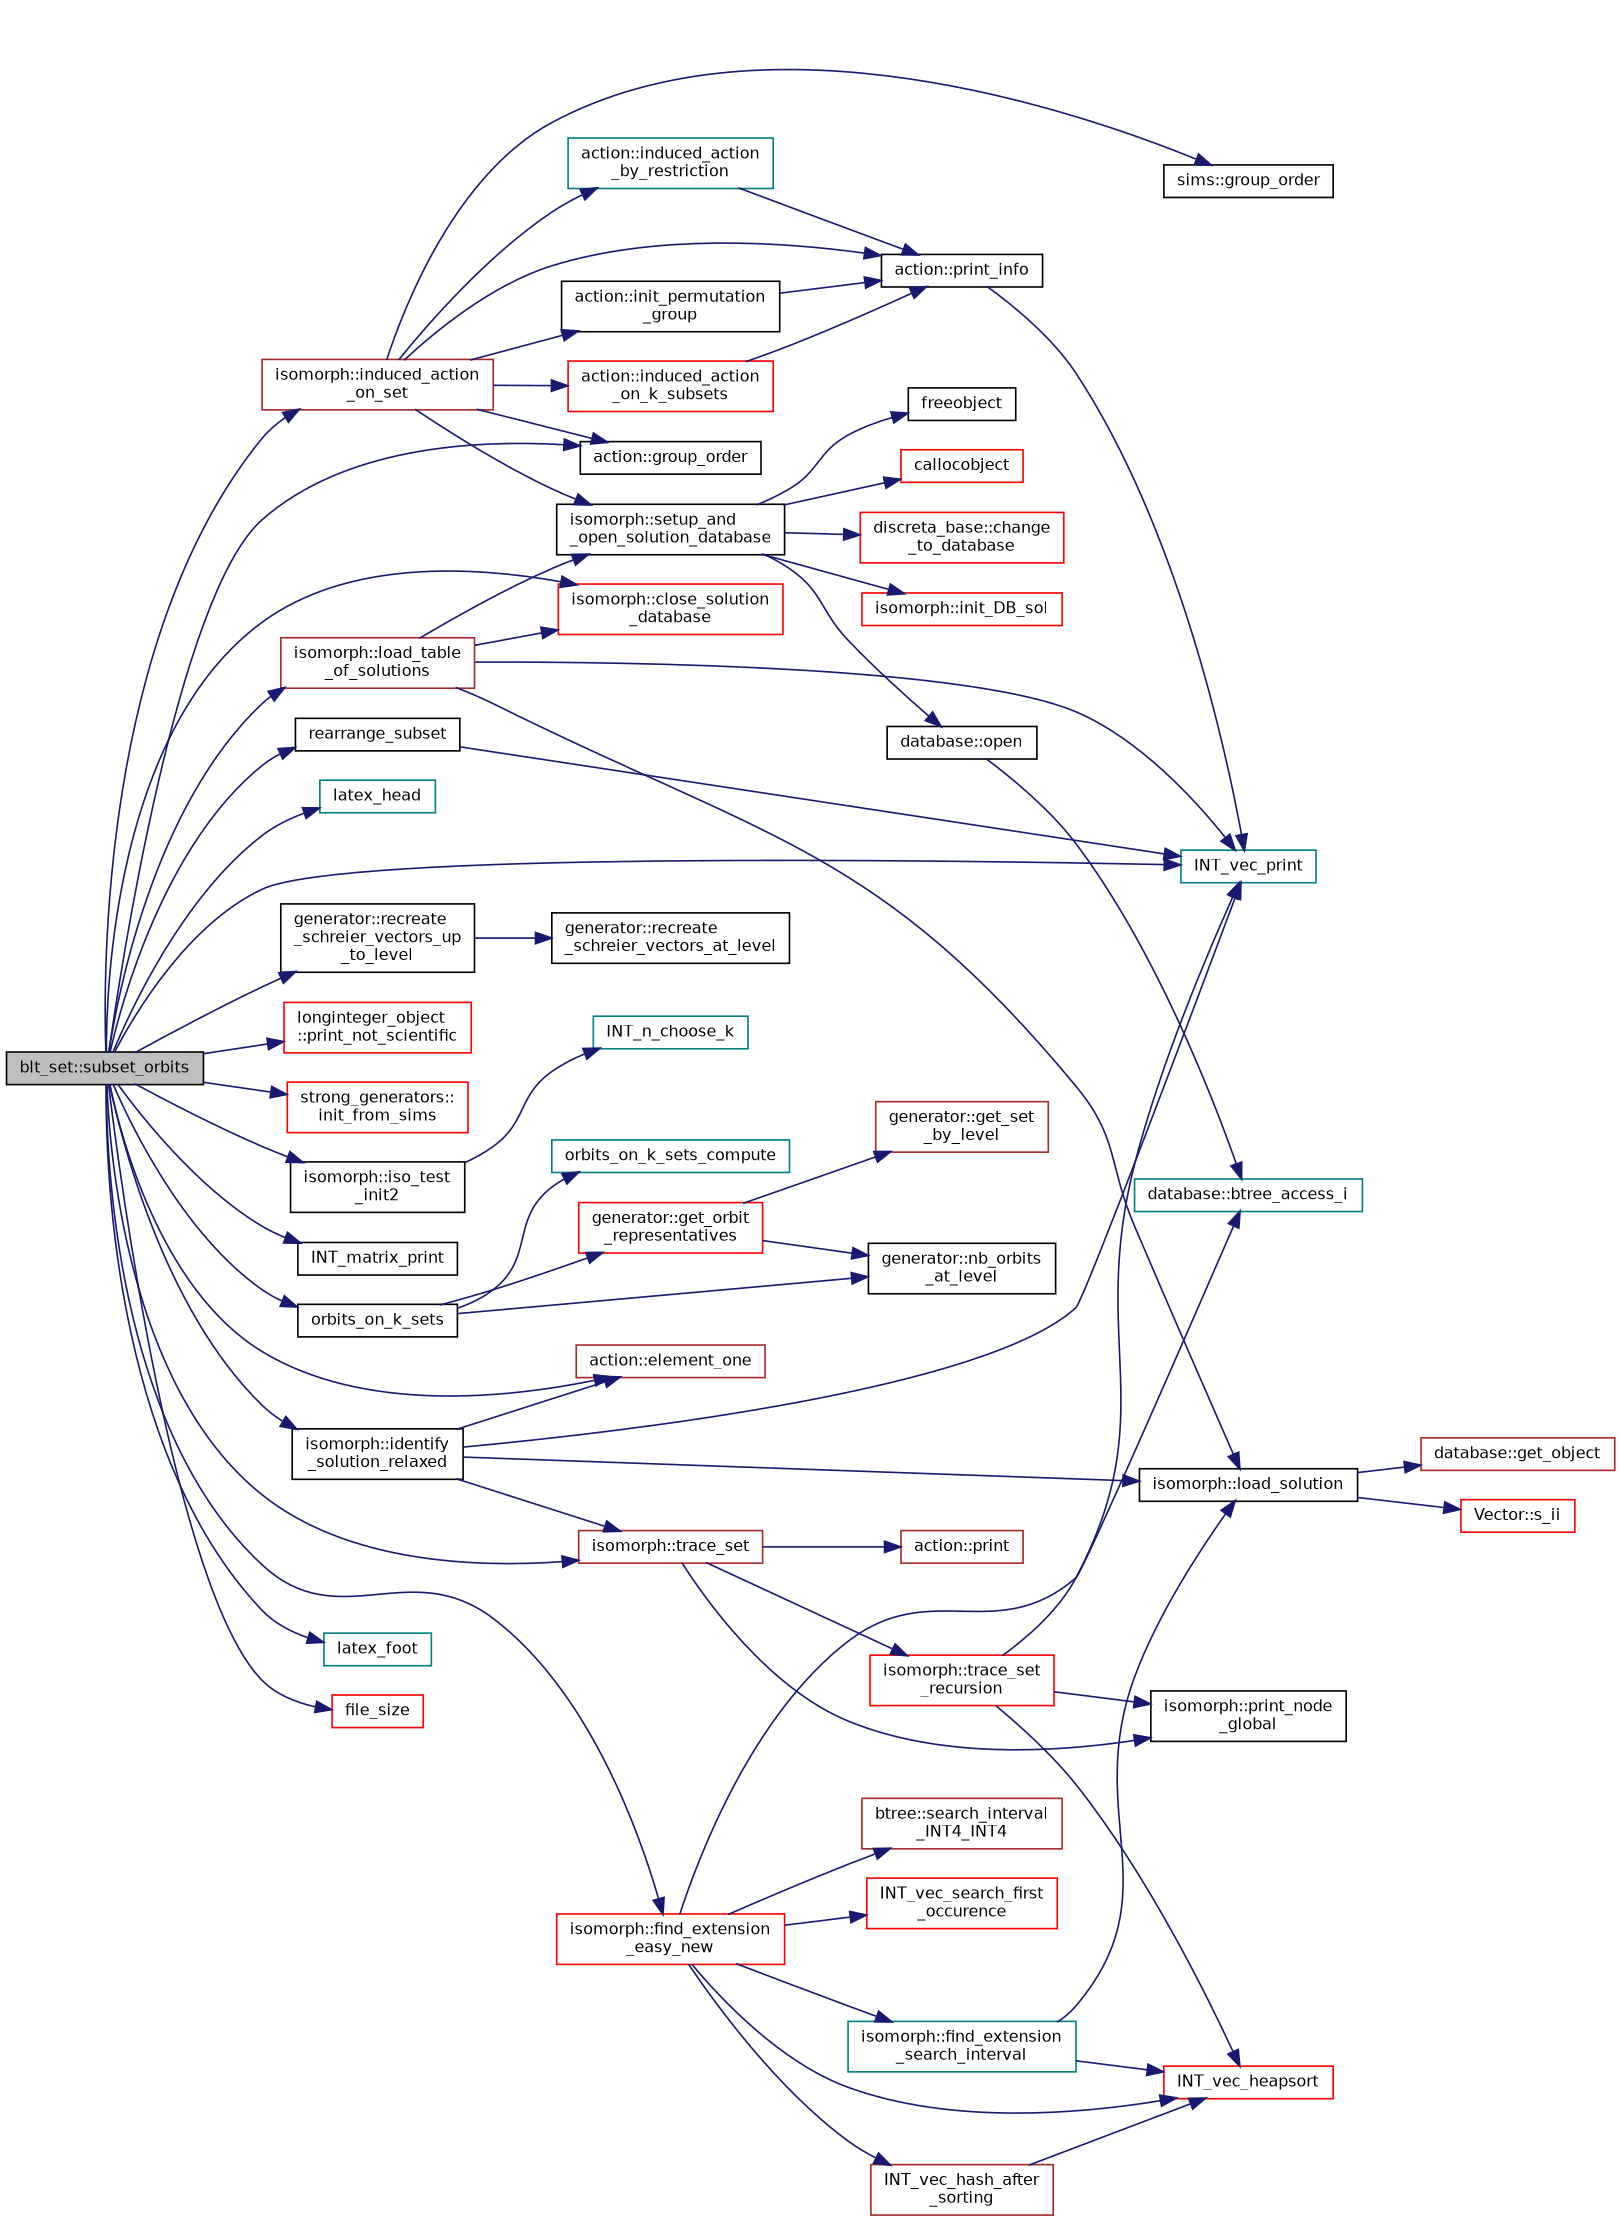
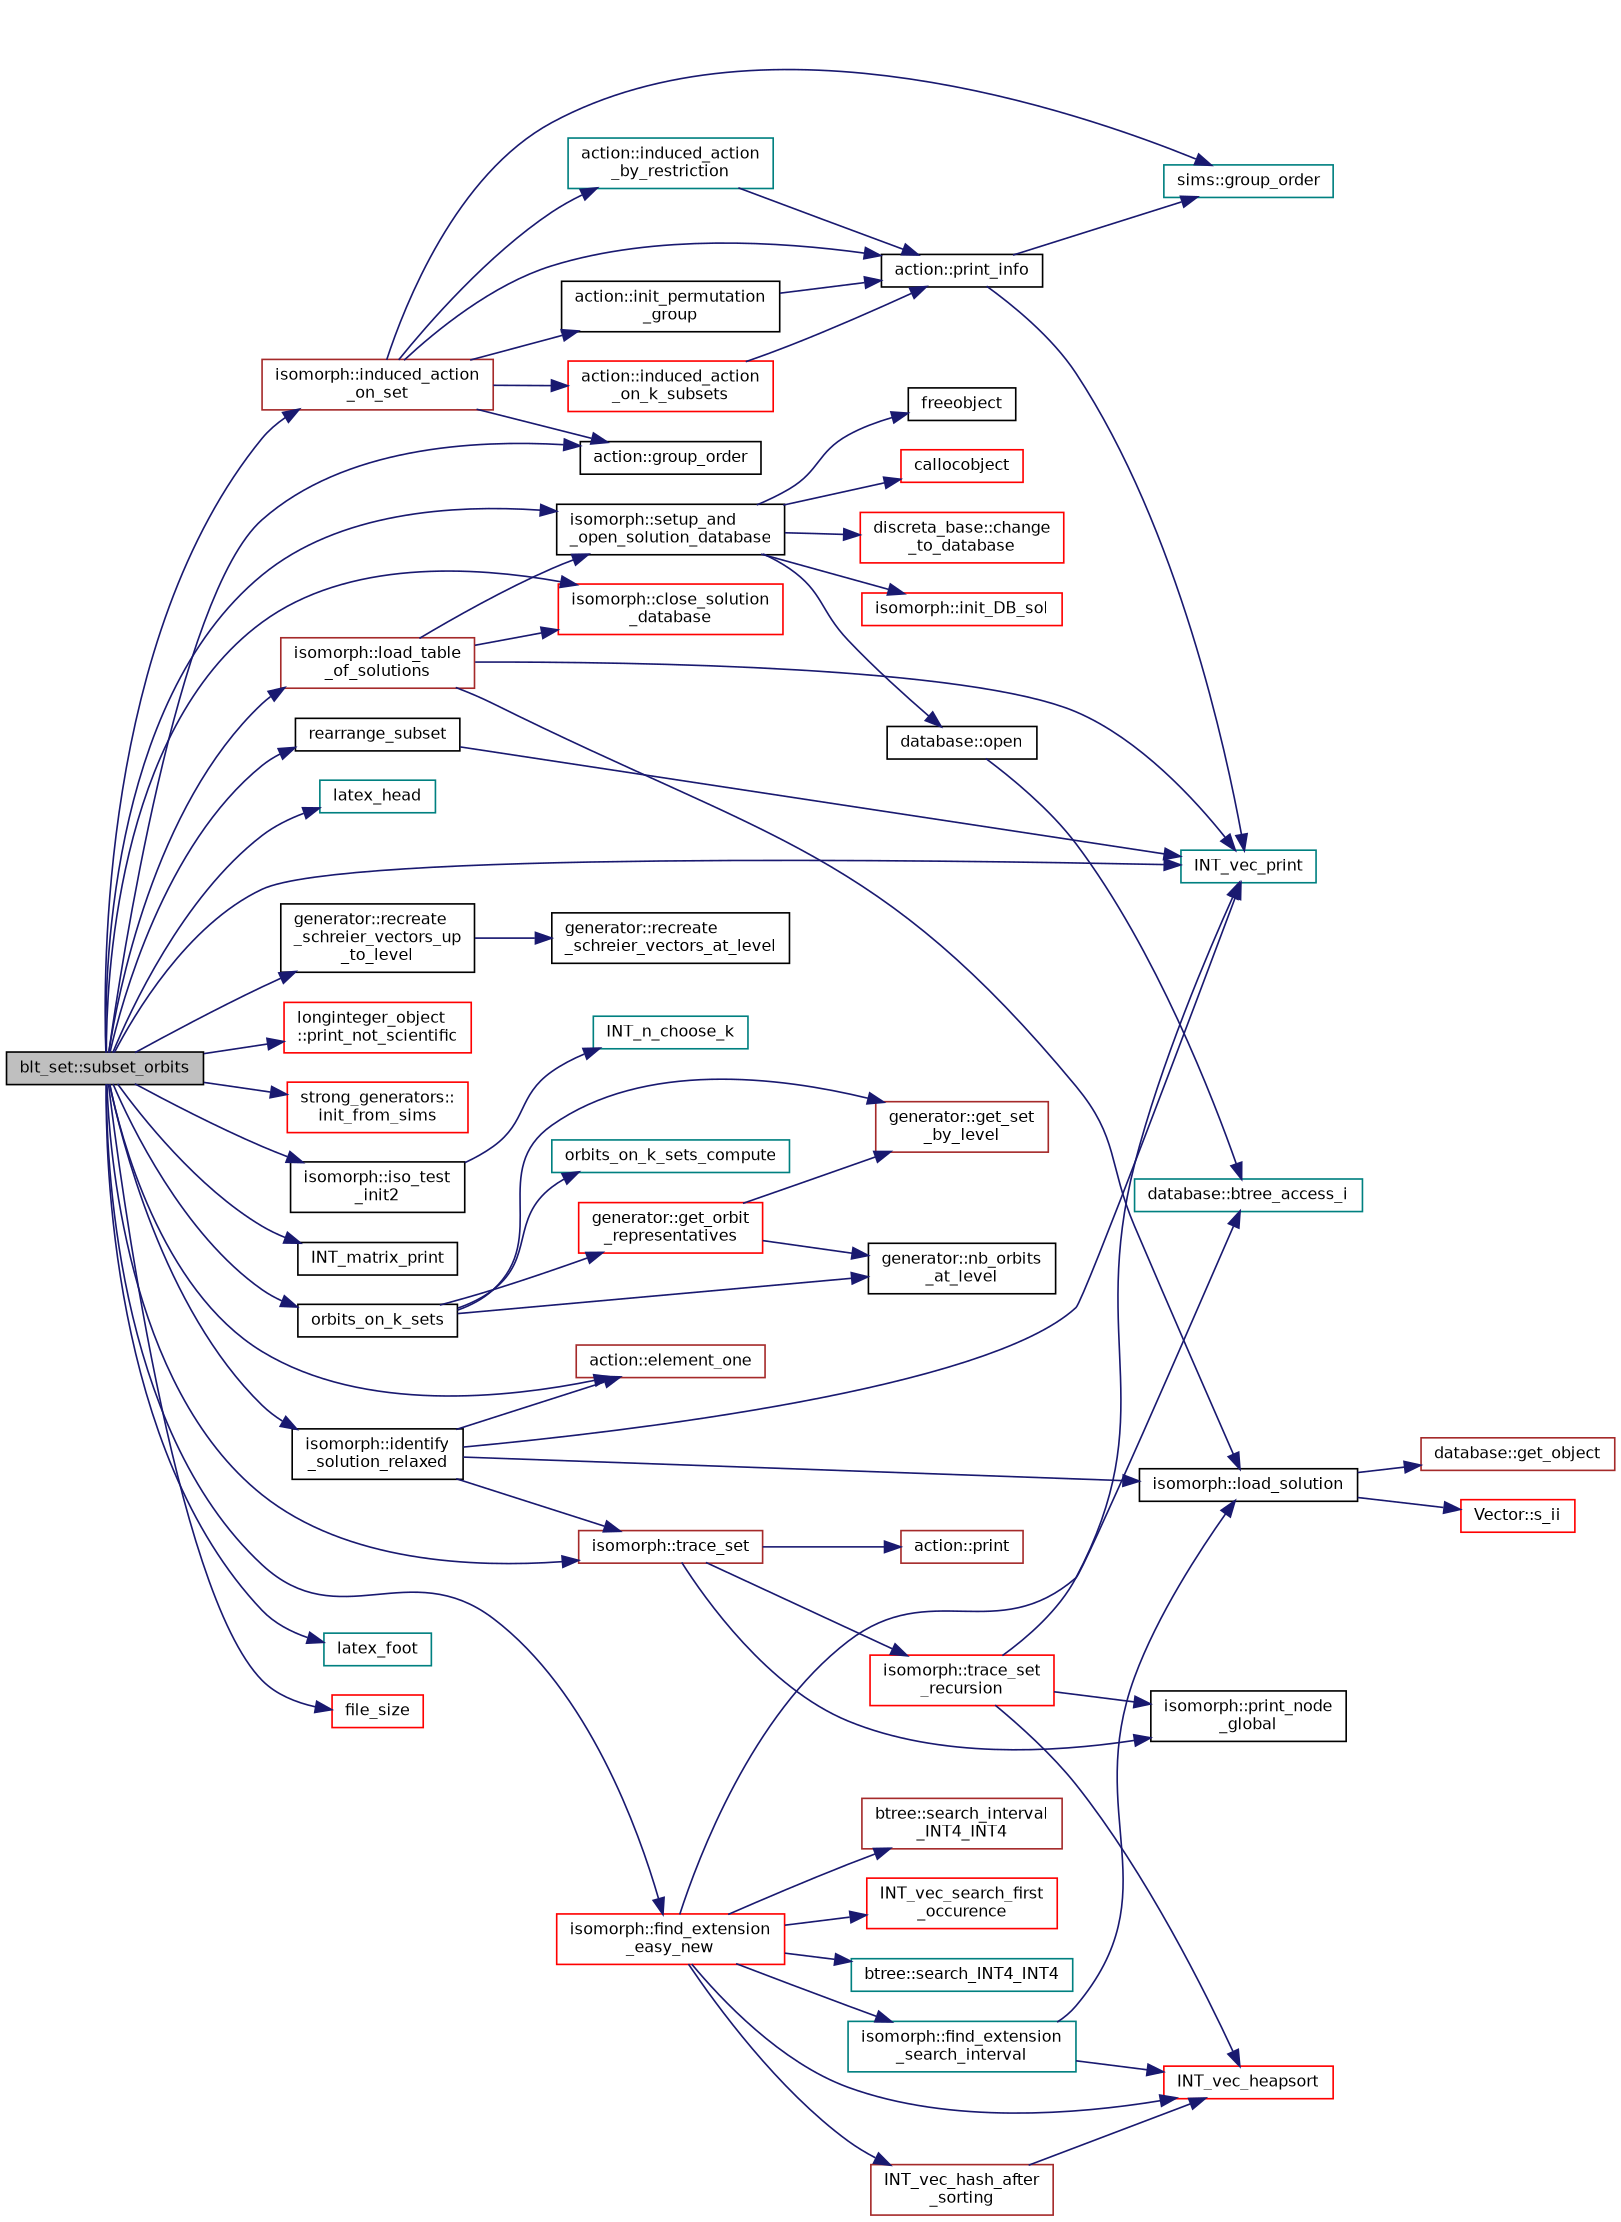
(1249, 181) -> (1249, 181)
none -> (1097, 228)
(493, 458) -> (163, 716)
none -> (597, 1101)
none -> (962, 1975)
